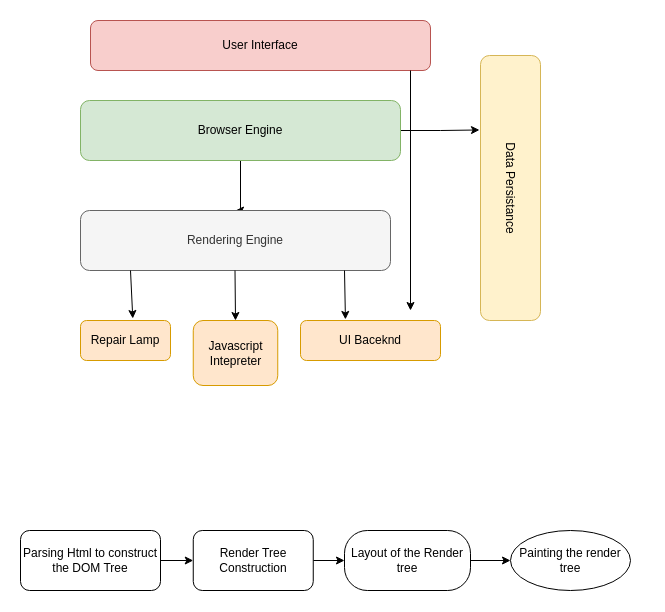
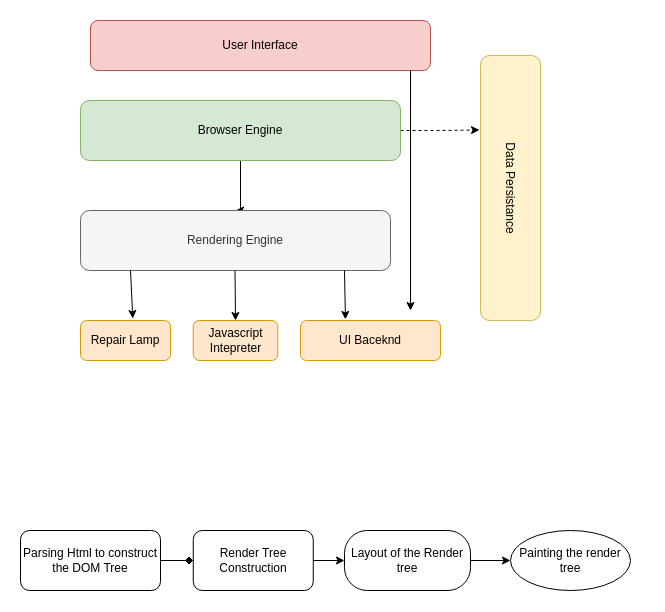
(437, 131) -> (437, 131)
(236, 353) -> (236, 341)
(185, 561) -> (184, 561)
